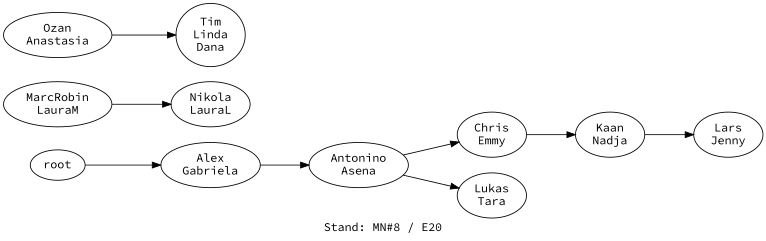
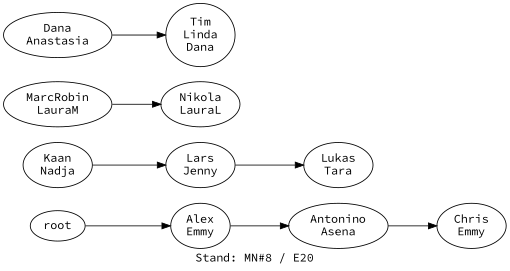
(58, 35) -> (58, 35)
(547, 135) -> none
(211, 165) -> (200, 226)
(427, 181) -> (265, 165)
